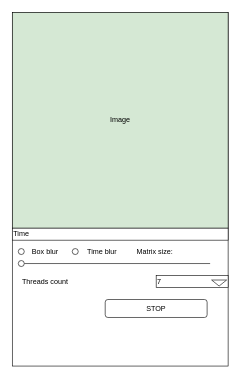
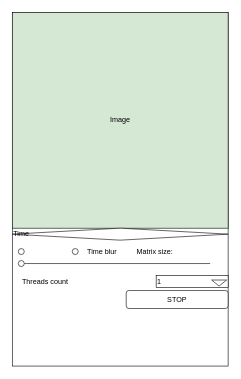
(120, 234) -> (120, 234)
(45, 252) -> none
(160, 282) -> (160, 282)
(156, 309) -> (177, 300)
